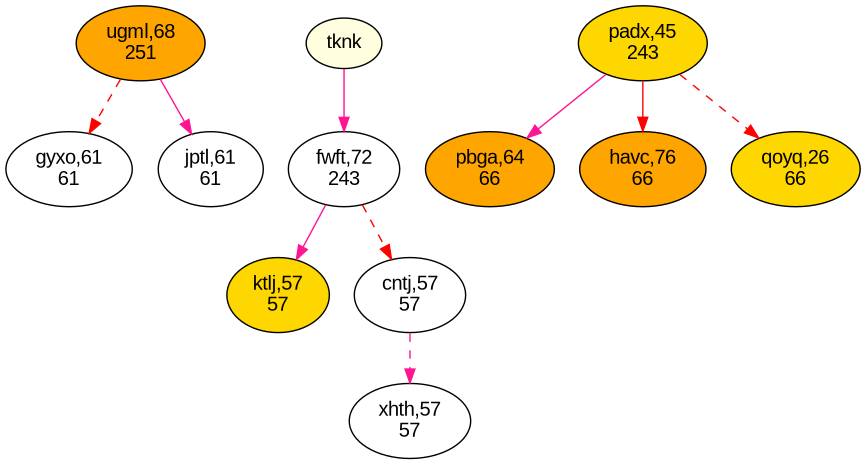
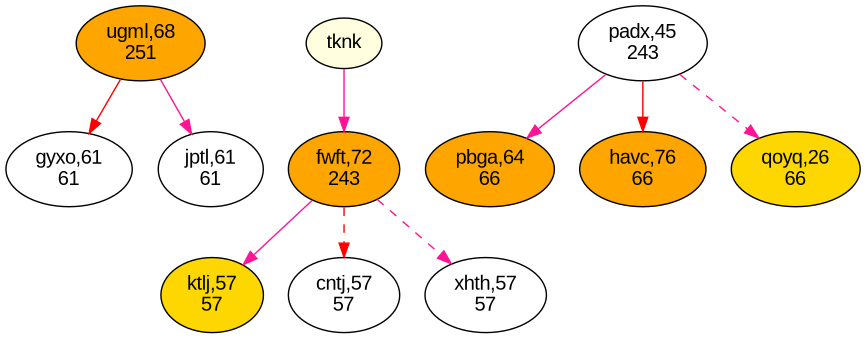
(643, 43) -> (643, 43)
(108, 100) -> (108, 100)
(714, 102) -> (714, 102)
(344, 169) -> (344, 169)
(410, 351) -> (409, 227)
